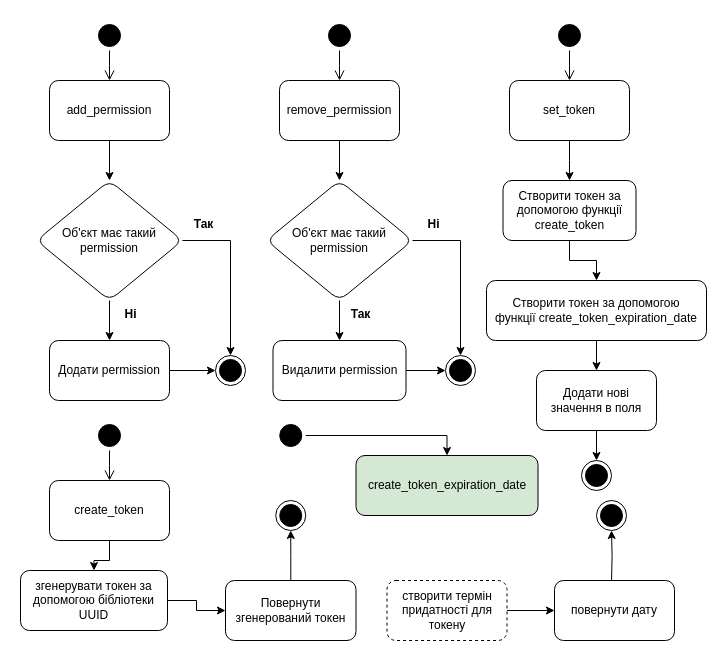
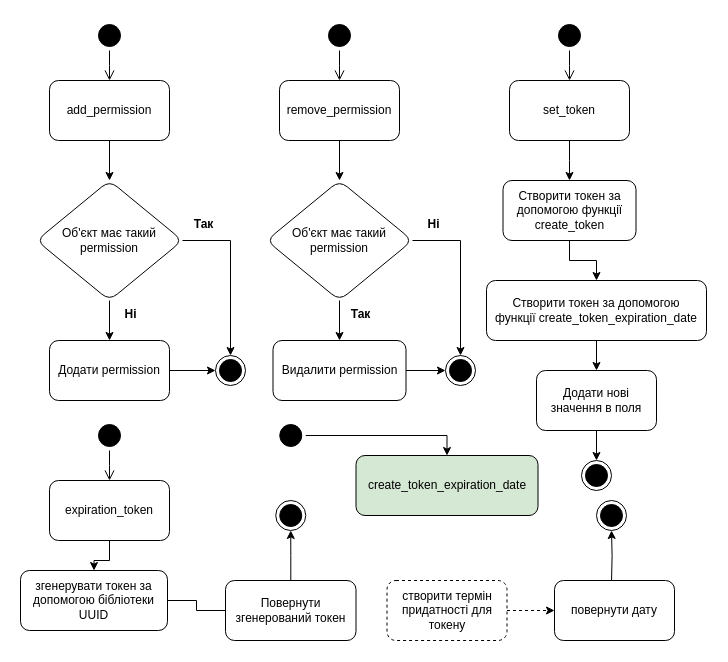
(110, 511) -> (110, 511)
(217, 611) -> (220, 611)
(528, 611) -> (528, 611)
